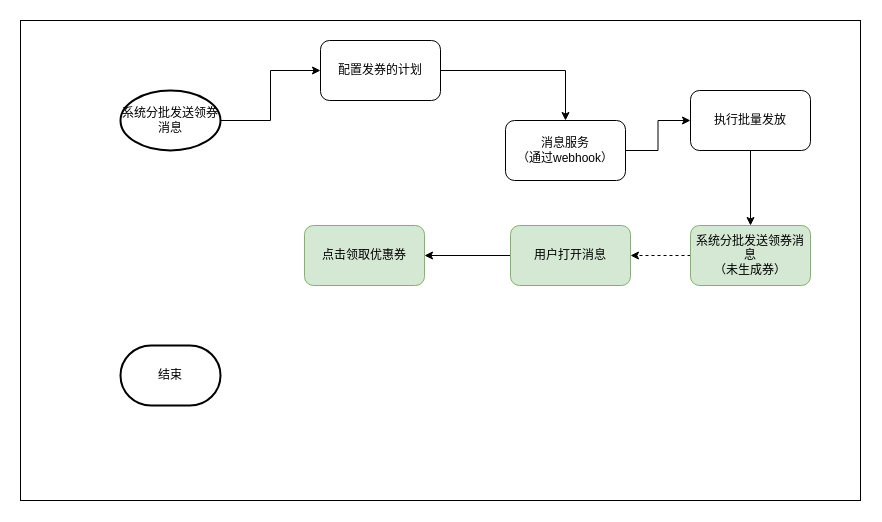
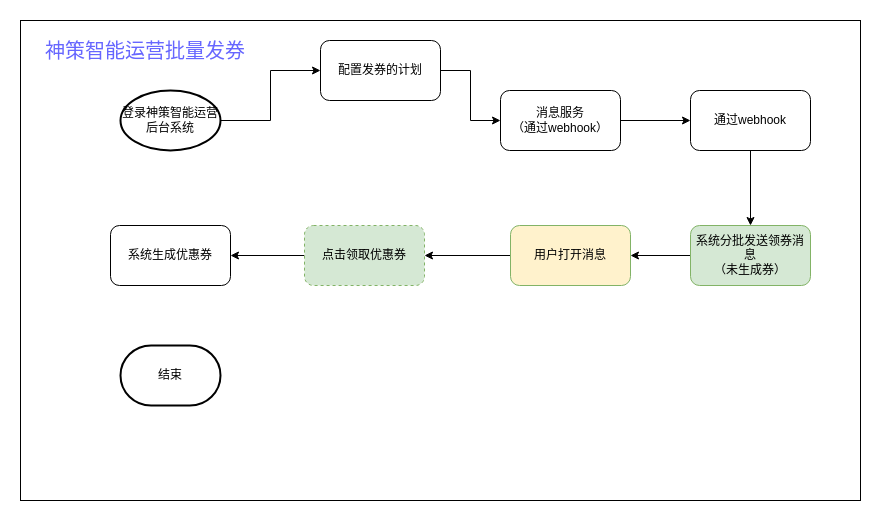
none -> (146, 51)
(171, 121) -> (171, 121)
(751, 121) -> (751, 121)
(566, 151) -> (561, 121)
none -> (171, 256)
none -> (271, 256)
(365, 256) -> (365, 256)
(571, 256) -> (571, 256)
(663, 256) -> (663, 256)
